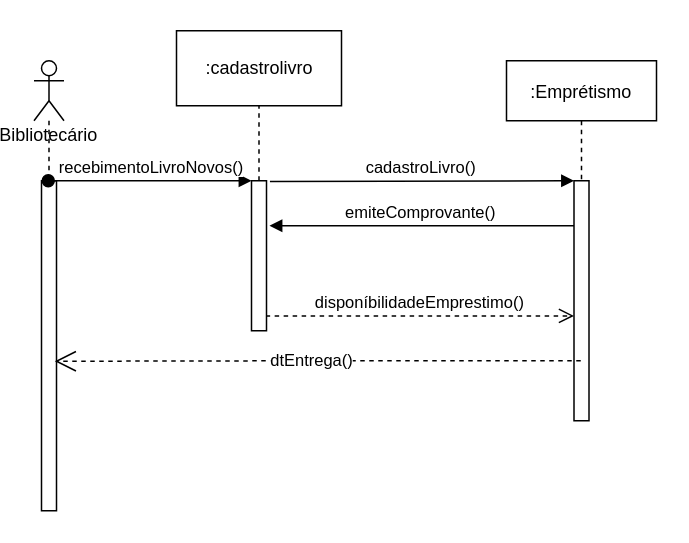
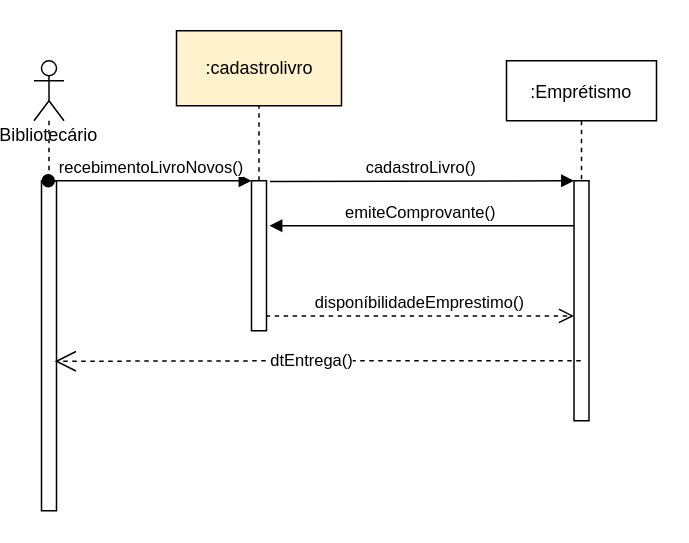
(259, 68) -> (259, 68)
